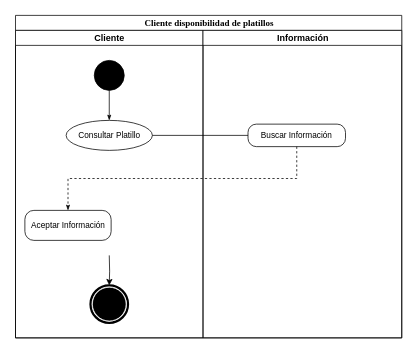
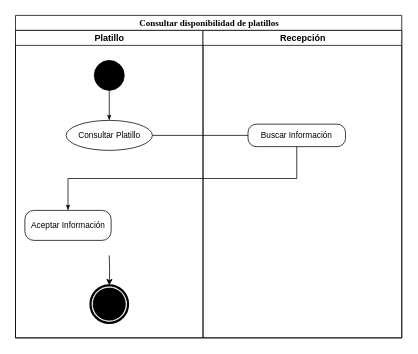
(209, 23) -> (209, 23)
(110, 38) -> (110, 38)
(303, 38) -> (303, 38)
(184, 179) -> (184, 179)
